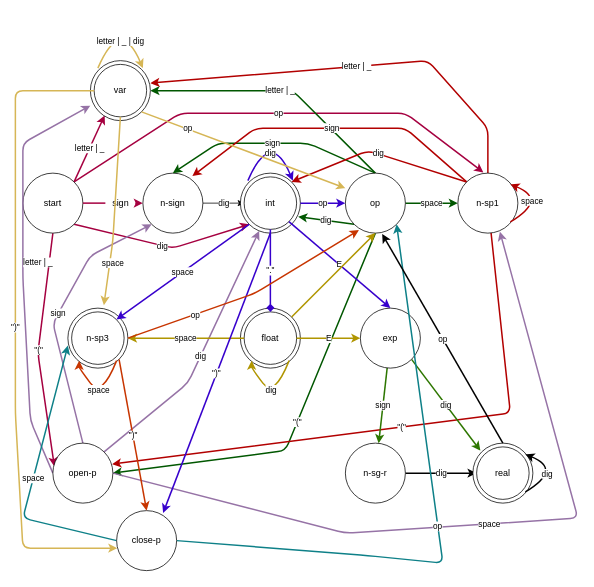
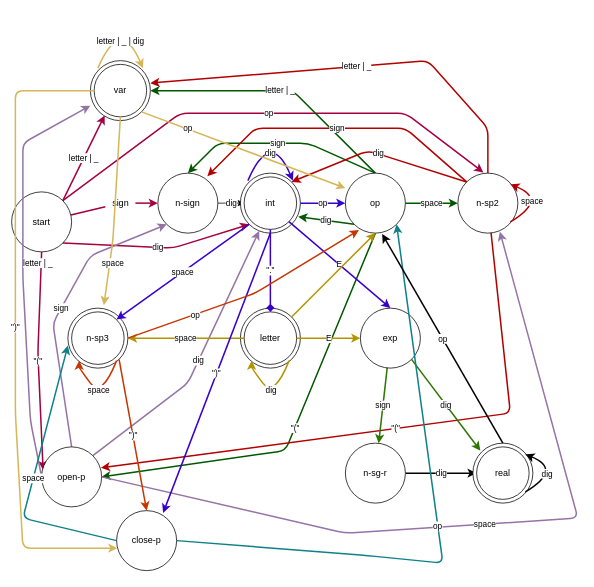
(53, 203) -> (42, 222)
(173, 203) -> (188, 203)
(488, 203) -> (488, 203)
(270, 338) -> (270, 338)
(83, 473) -> (72, 477)
